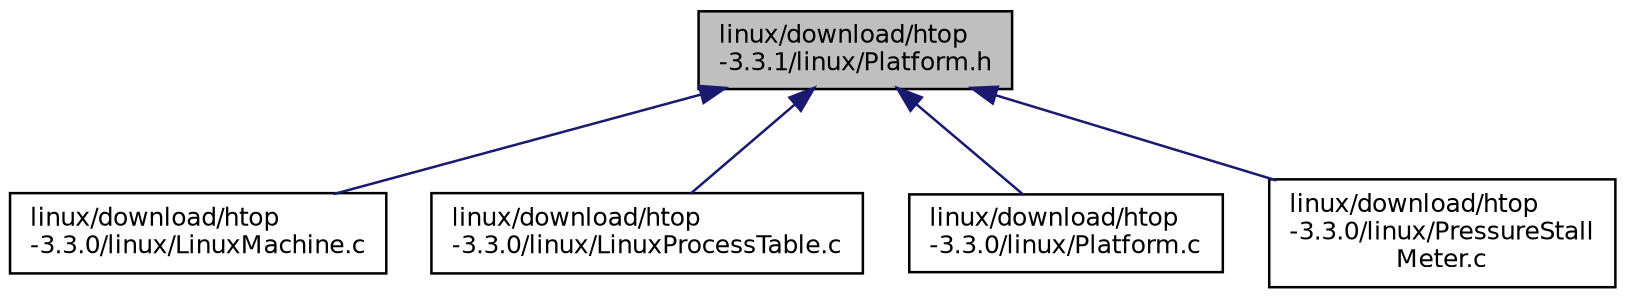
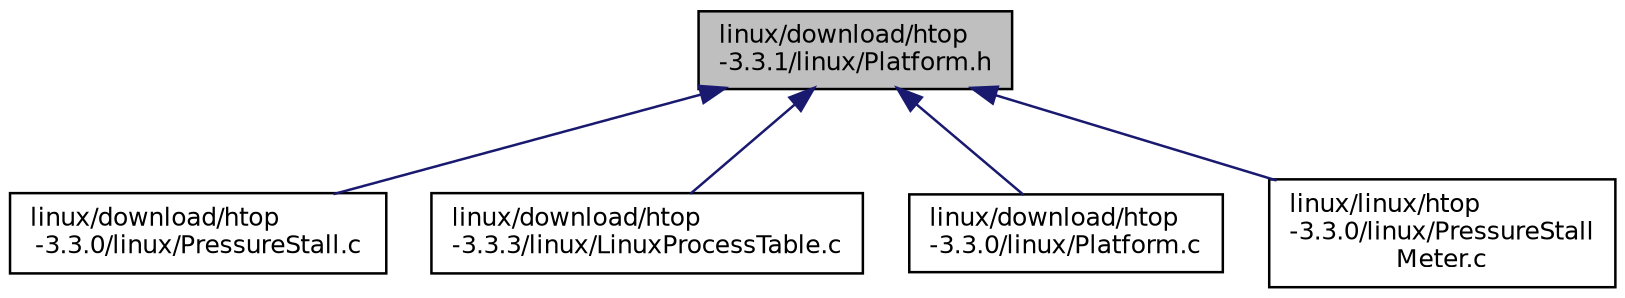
(198, 233) -> (198, 233)
(647, 233) -> (647, 233)
(1442, 233) -> (1442, 233)
